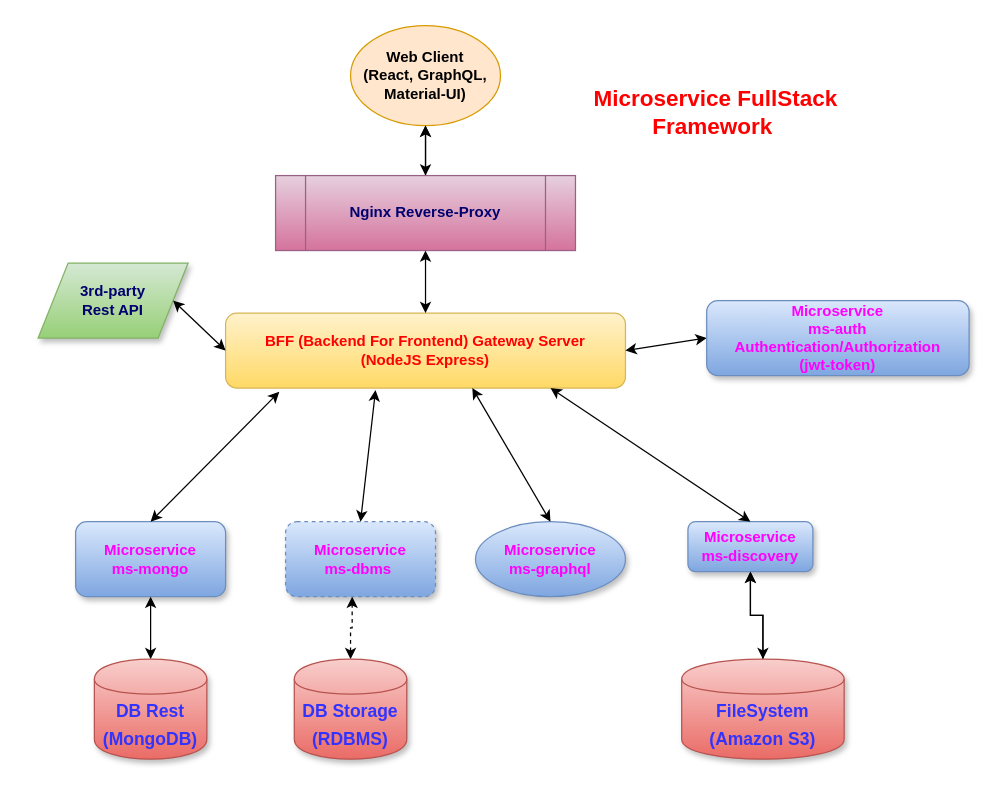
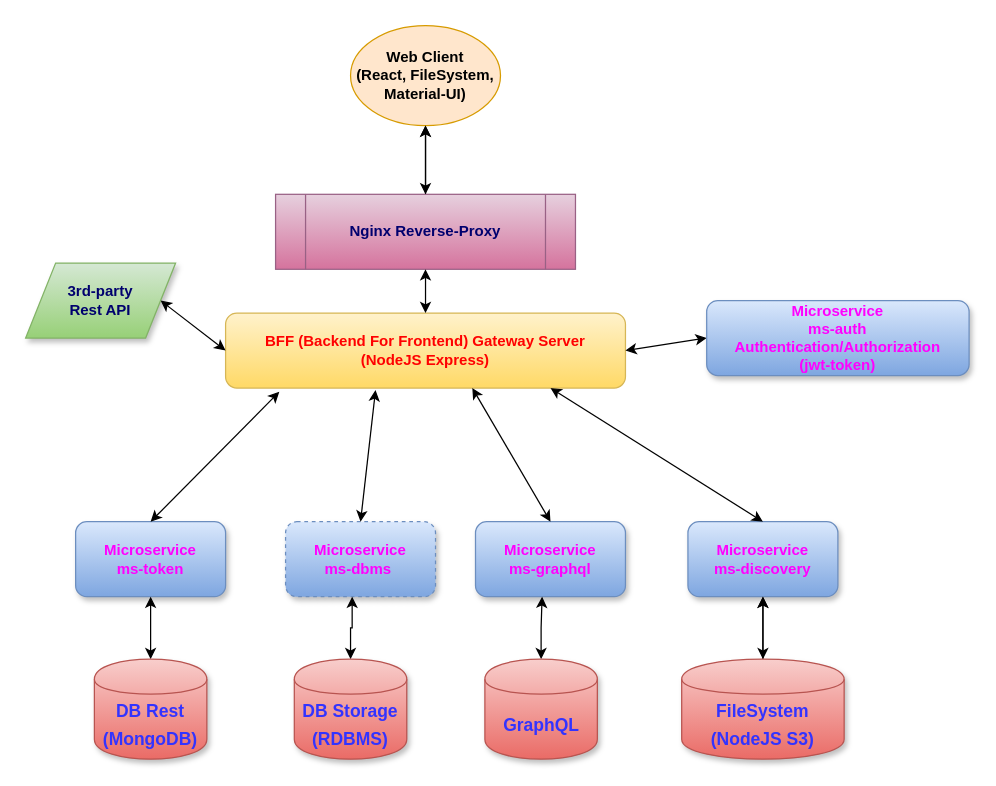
(426, 76) -> (426, 76)
(713, 113) -> none
(426, 213) -> (426, 232)
(113, 301) -> (101, 301)
(751, 547) -> (763, 559)
(151, 559) -> (151, 559)
(551, 559) -> (551, 559)
(352, 628) -> (352, 628)
none -> (541, 628)
none -> (541, 709)
(763, 724) -> (763, 724)
